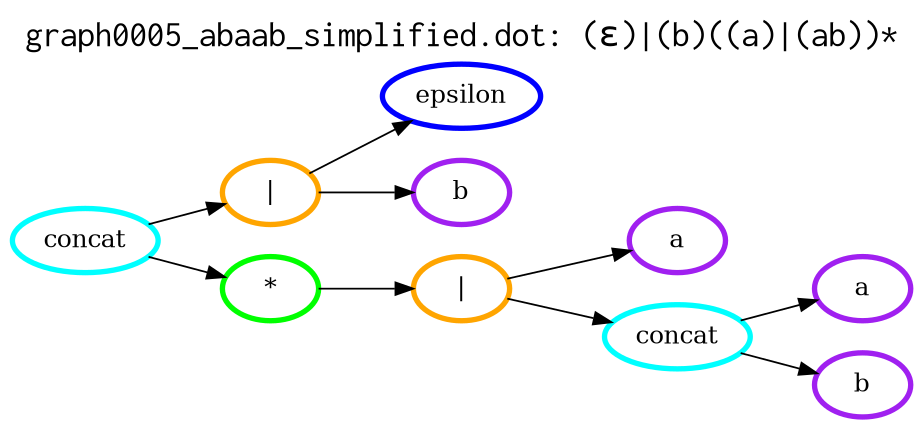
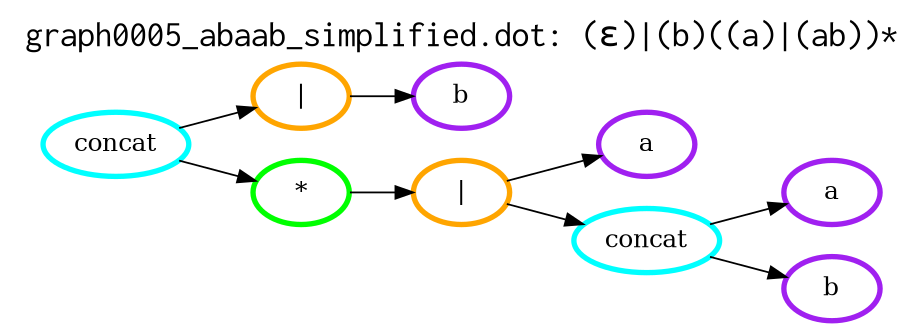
(462, 96) -> none
